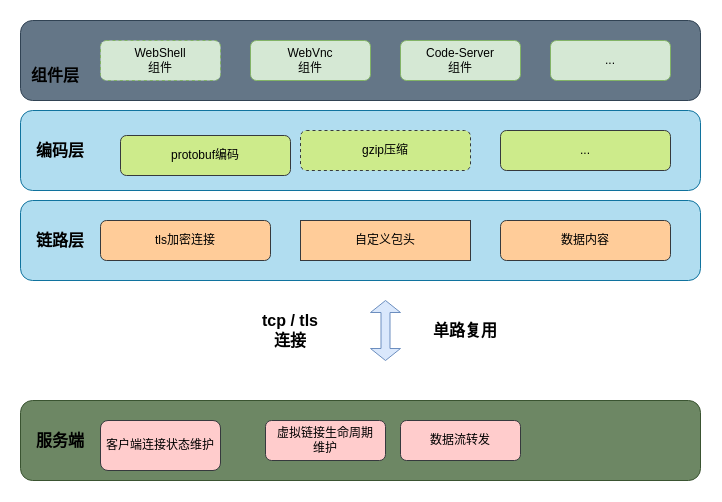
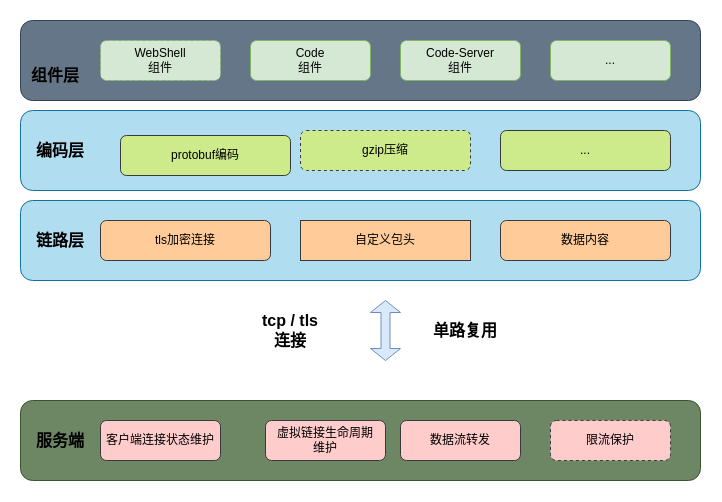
(311, 61) -> (311, 61)
none -> (611, 441)
(161, 446) -> (161, 441)
